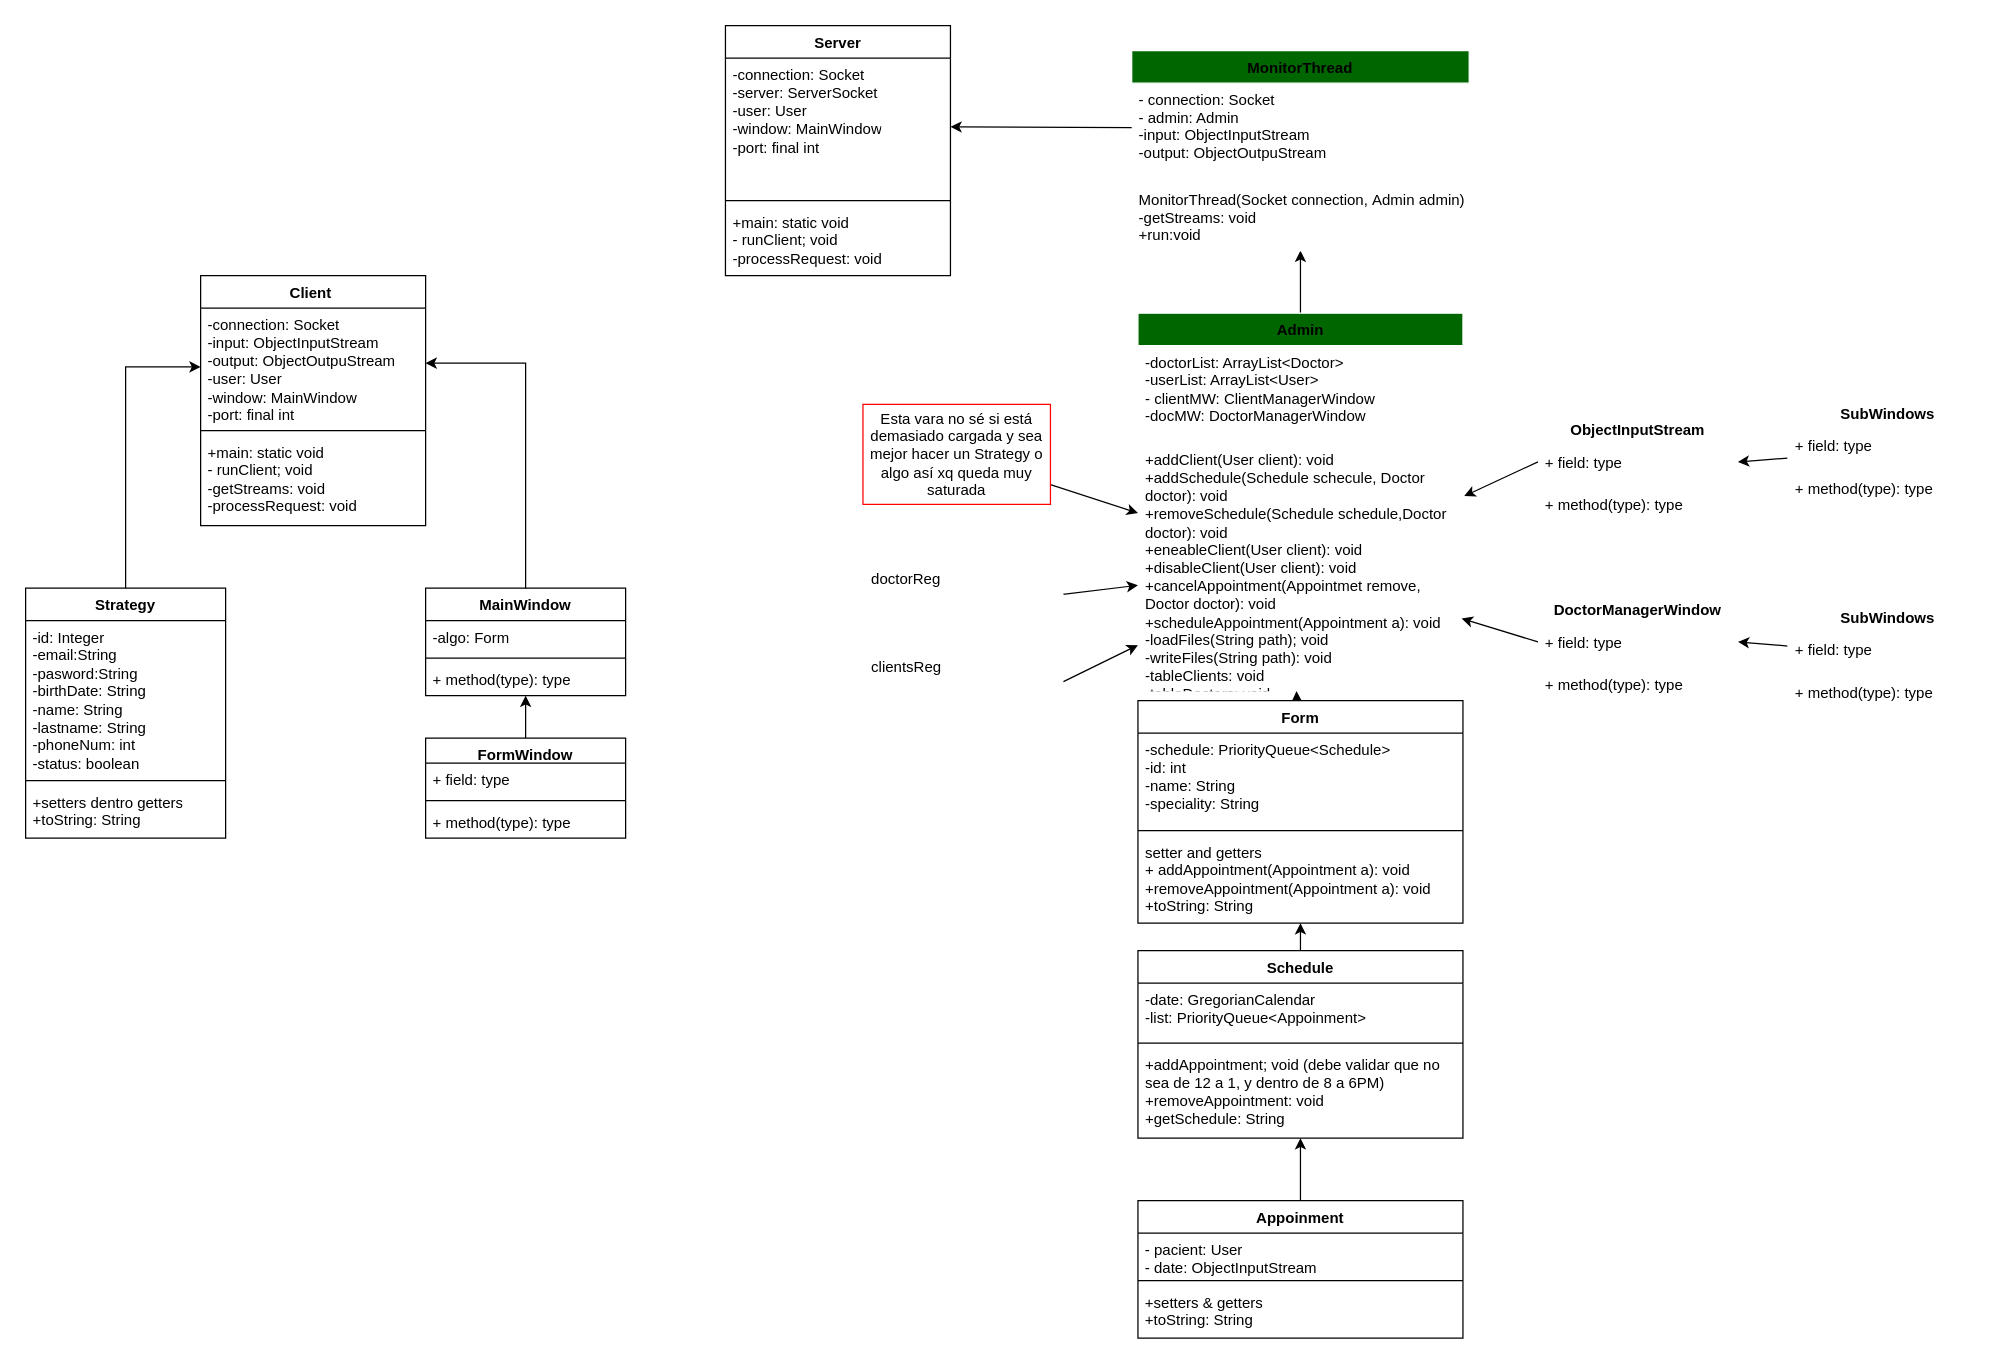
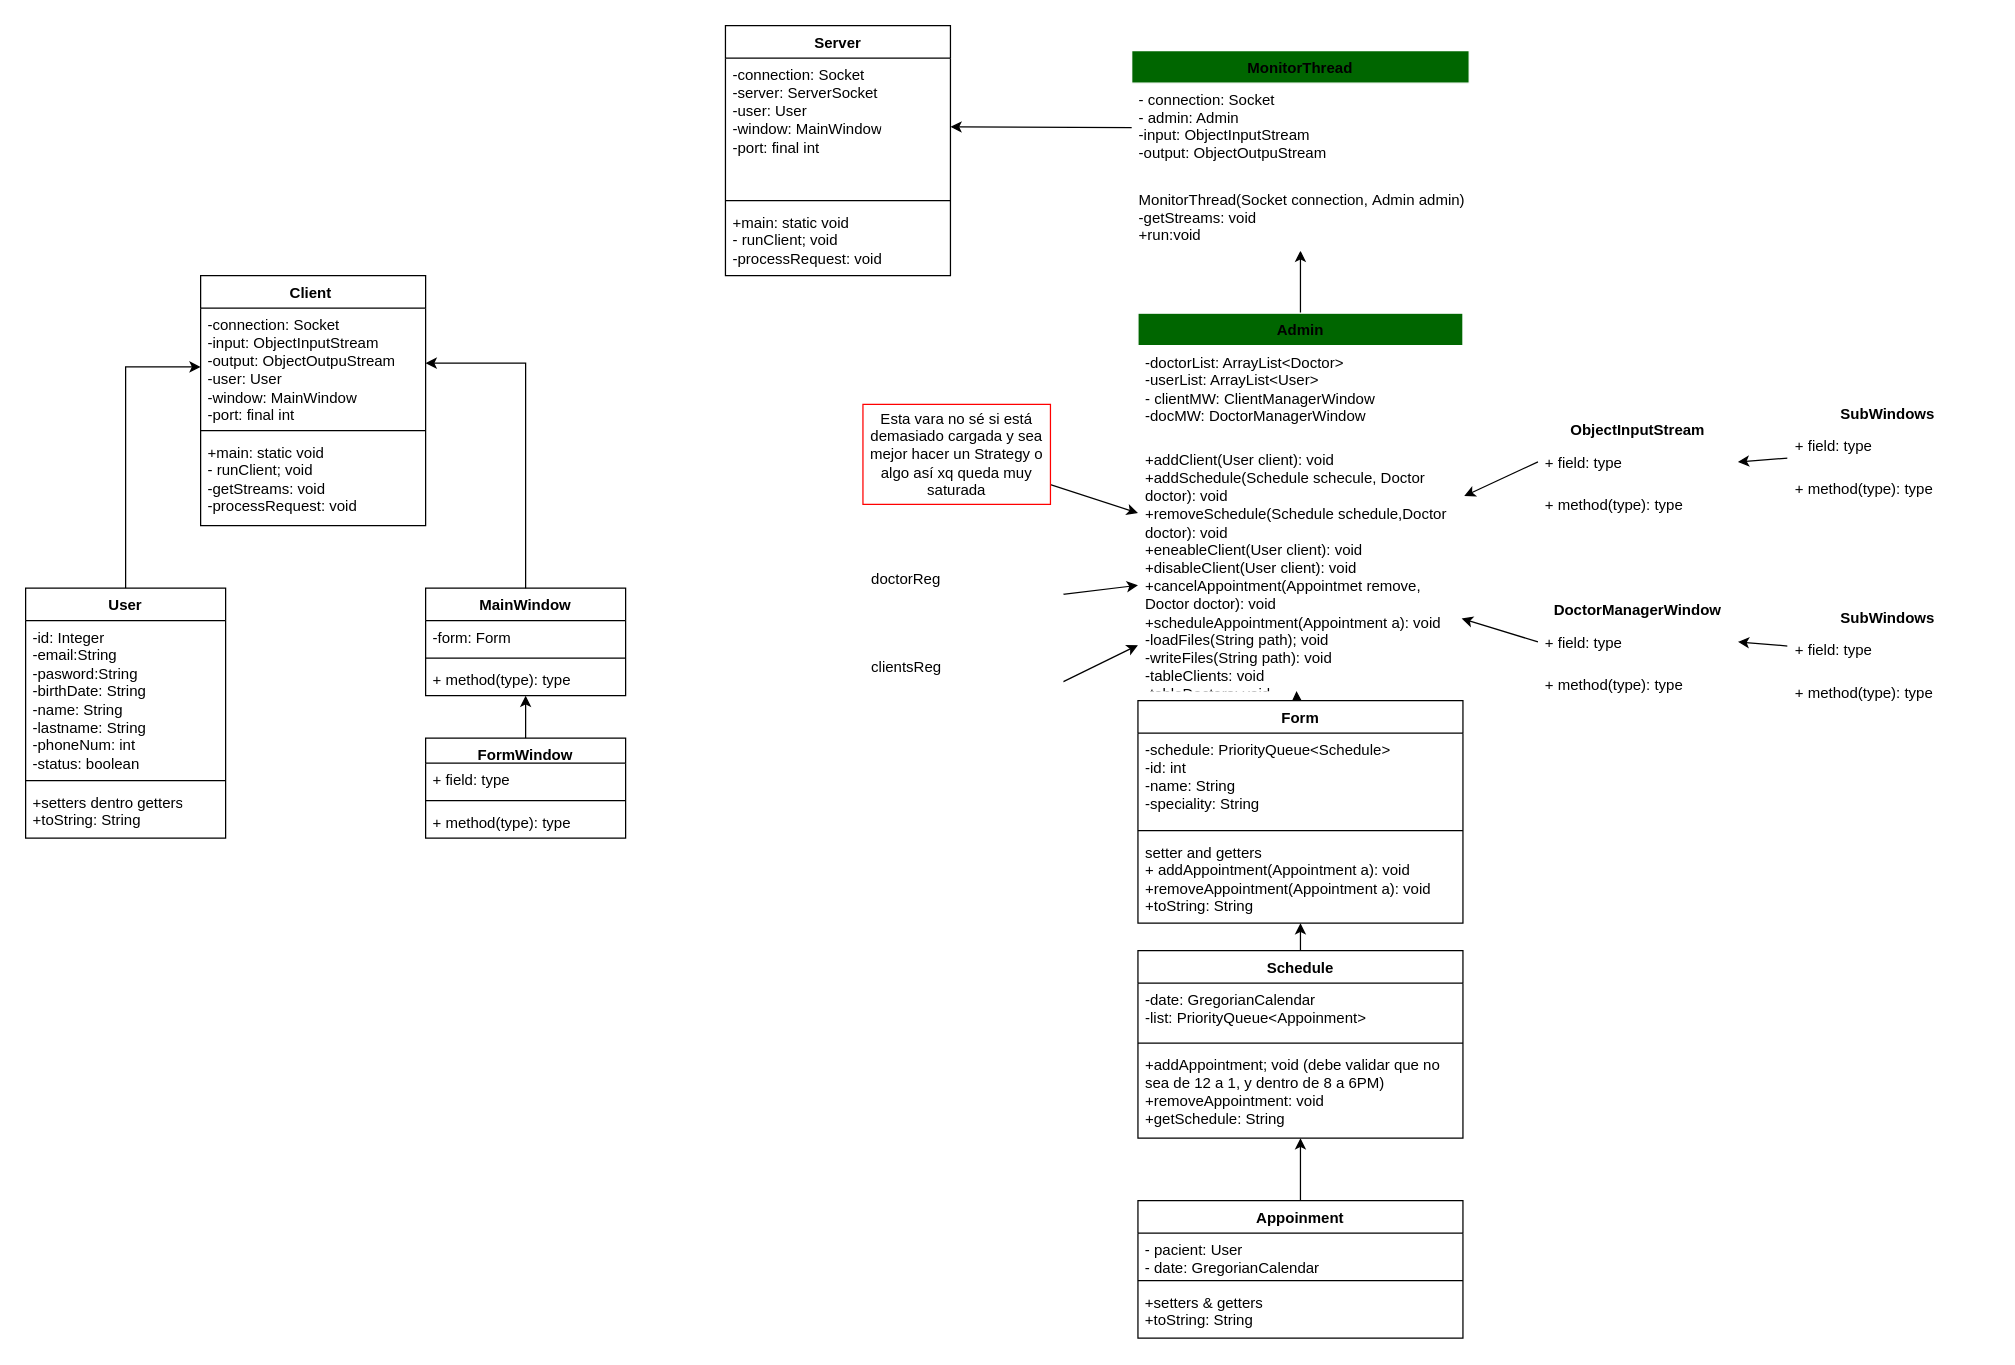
(126, 606) -> (126, 606)
(473, 638) -> (475, 638)
(1200, 1250) -> (1200, 1250)
